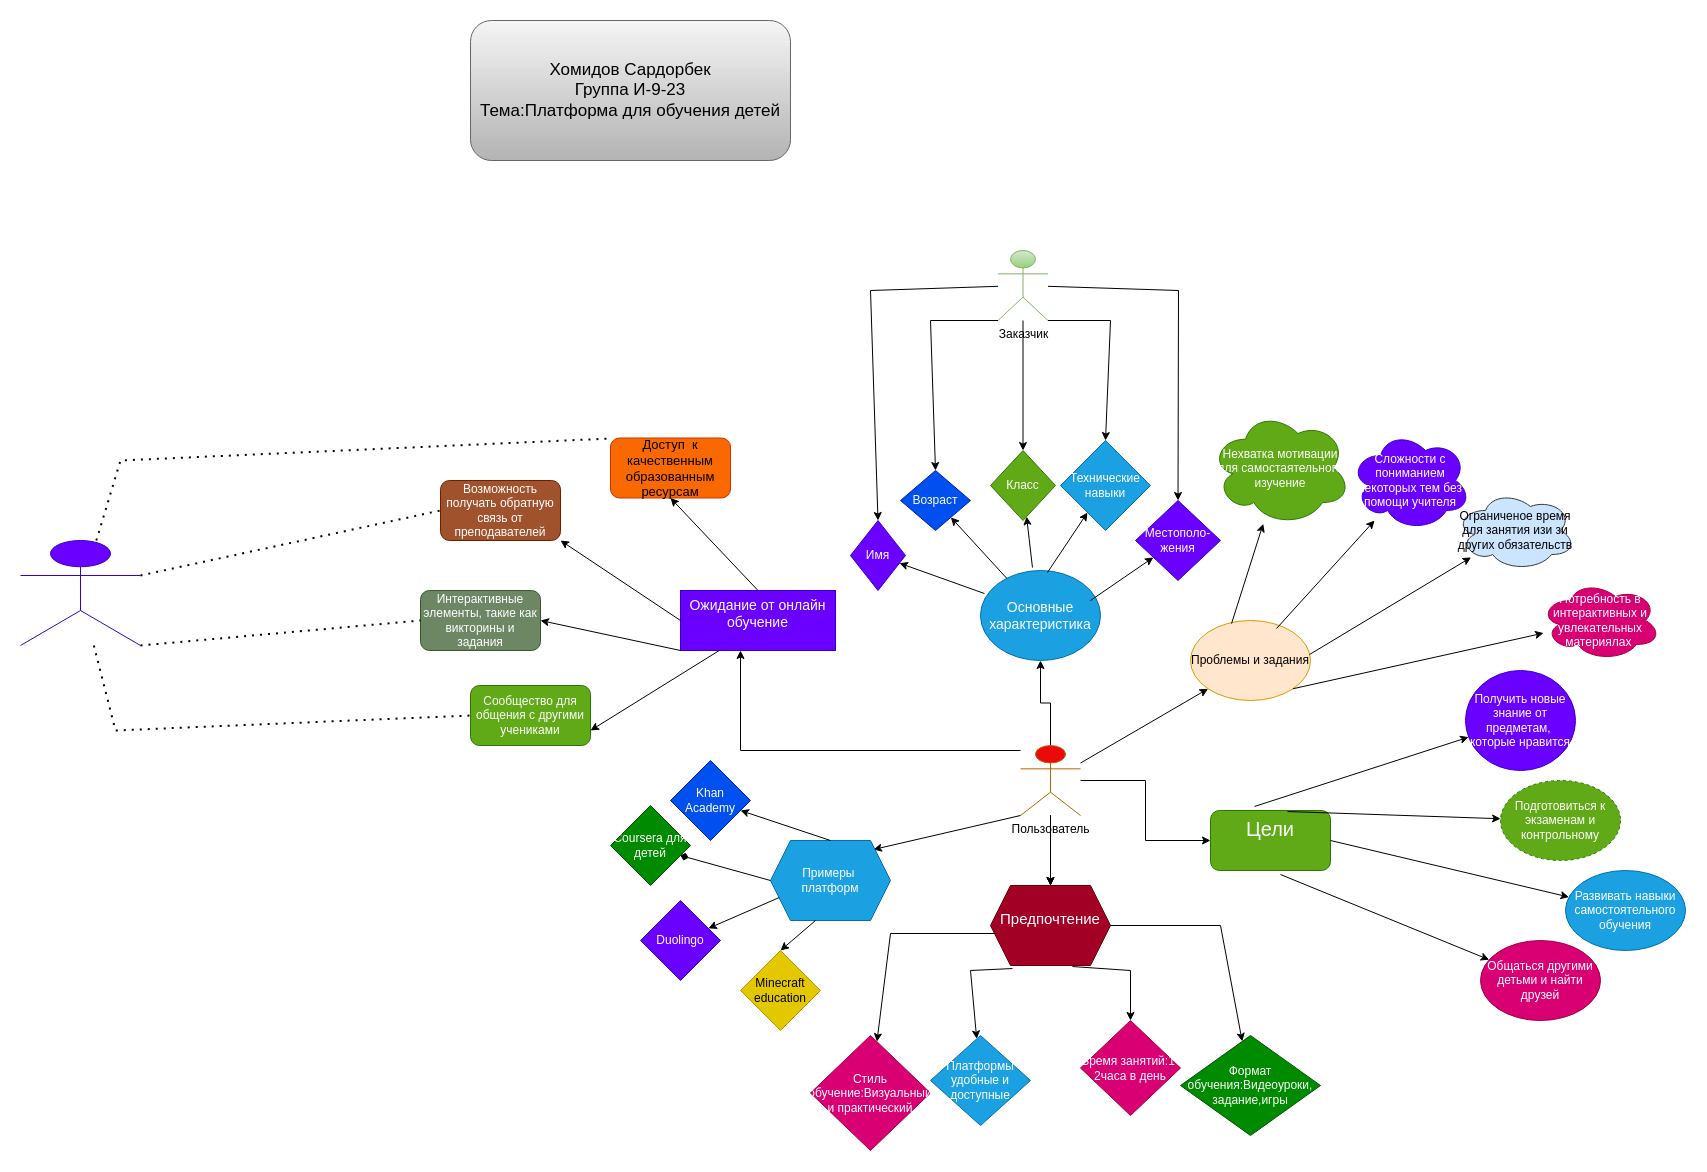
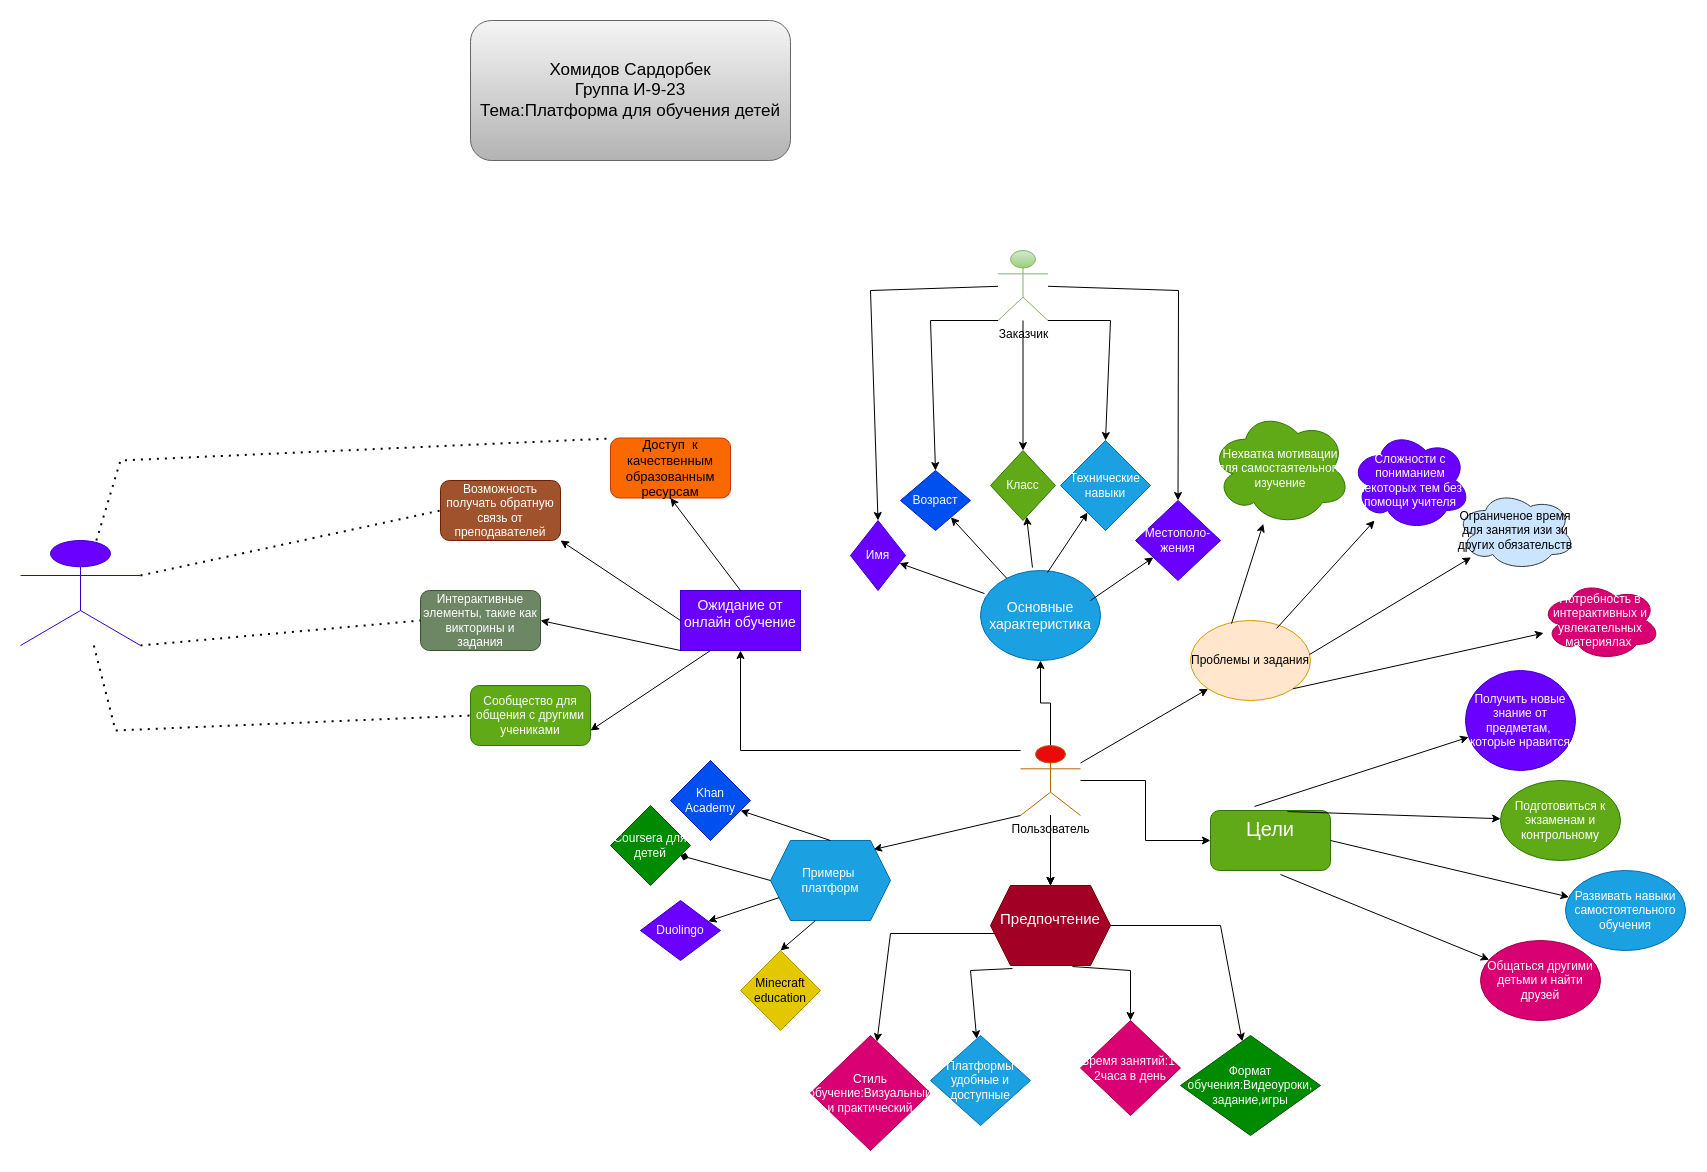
(758, 621) -> (741, 621)
(1561, 821) -> (1561, 821)
(681, 941) -> (681, 931)
